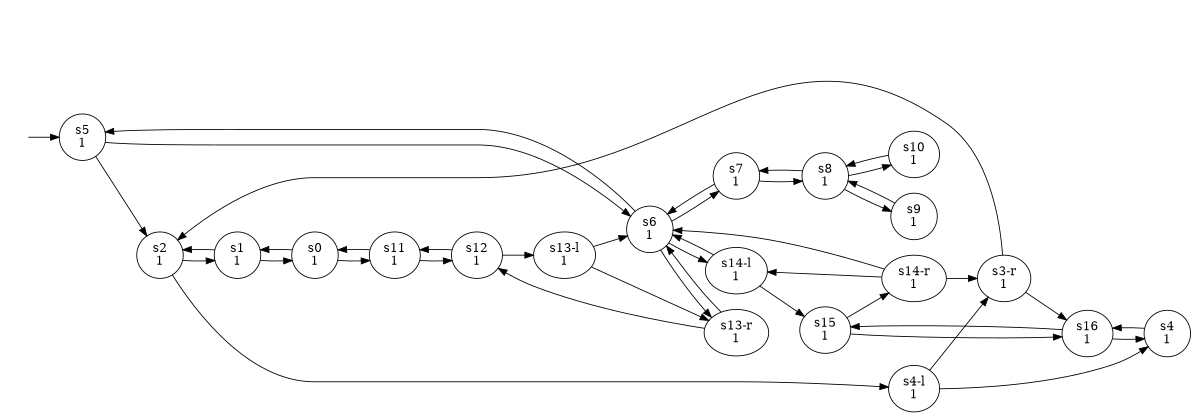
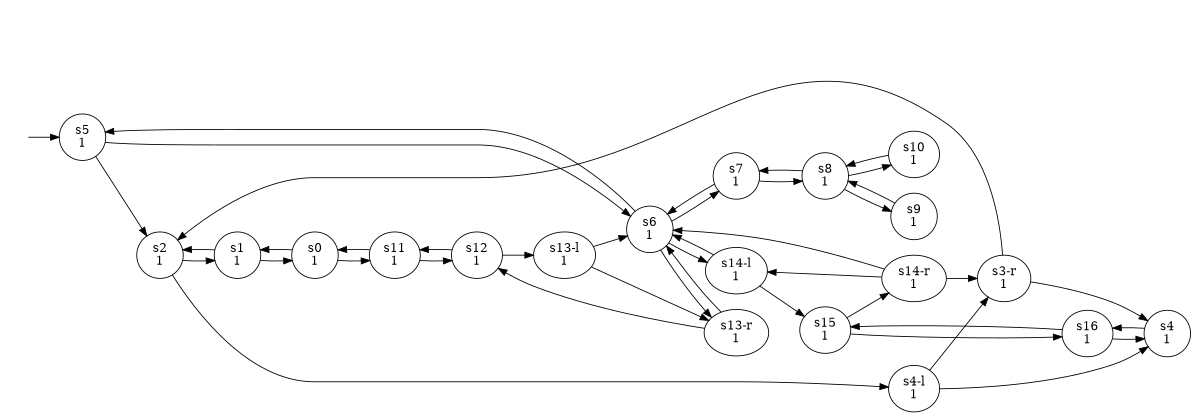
(1042, 304) -> (1087, 294)
